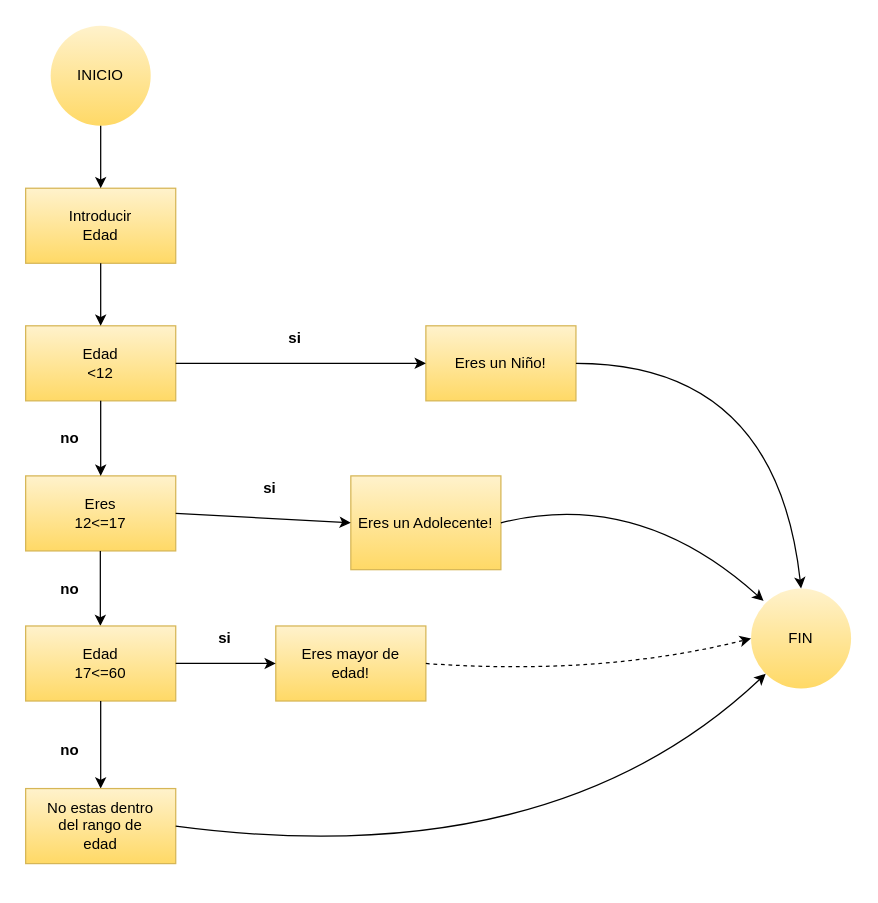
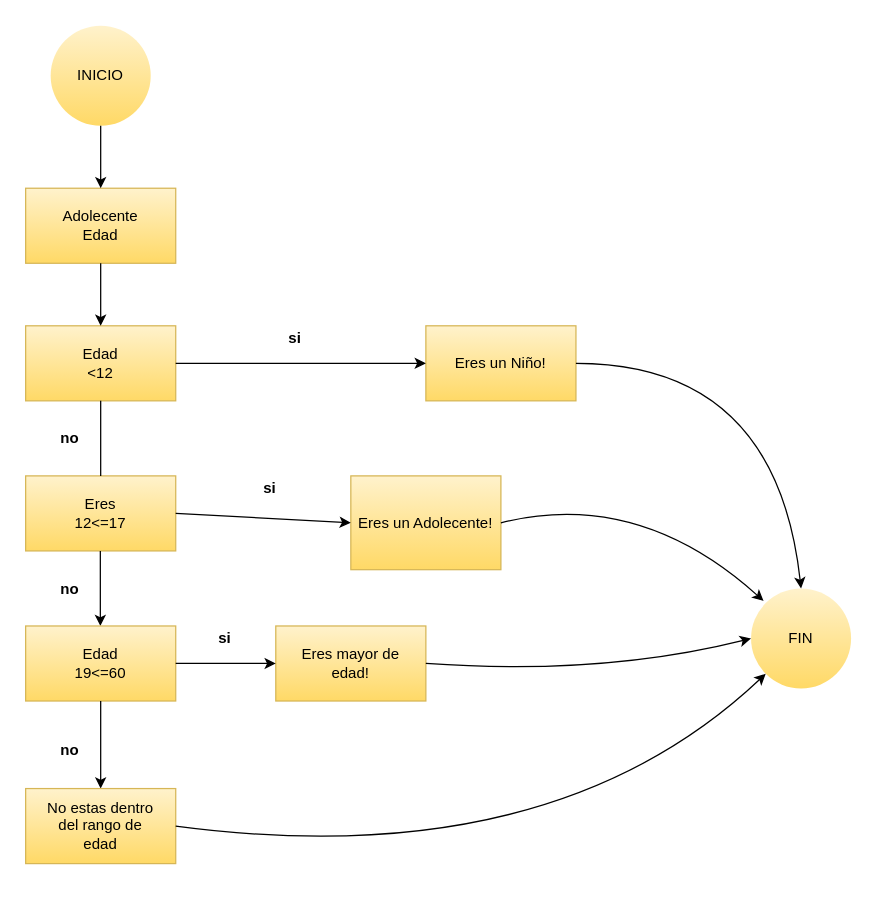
(101, 226) -> (101, 226)
(101, 466) -> (101, 469)
(101, 663) -> (101, 663)
(583, 664) -> (583, 664)
